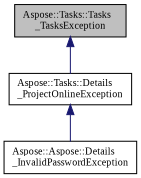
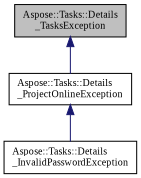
(70, 21) -> (70, 21)
(70, 157) -> (70, 157)
